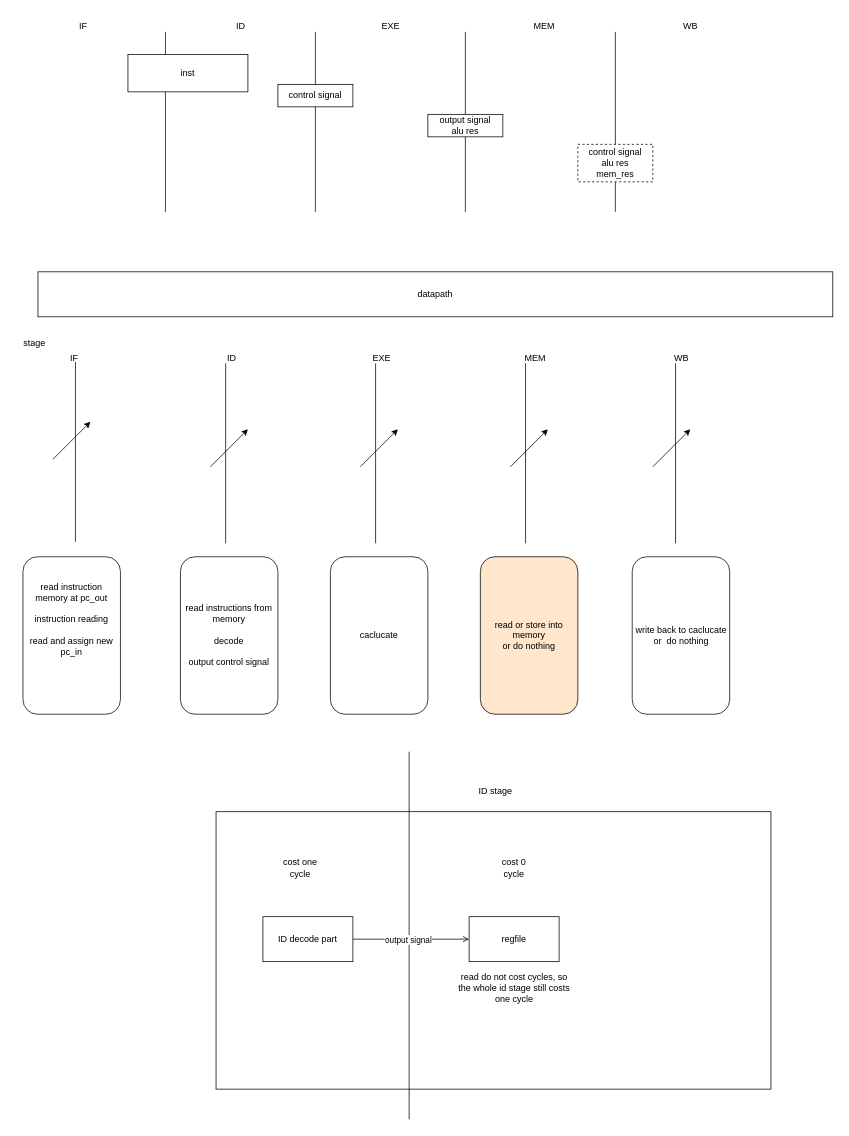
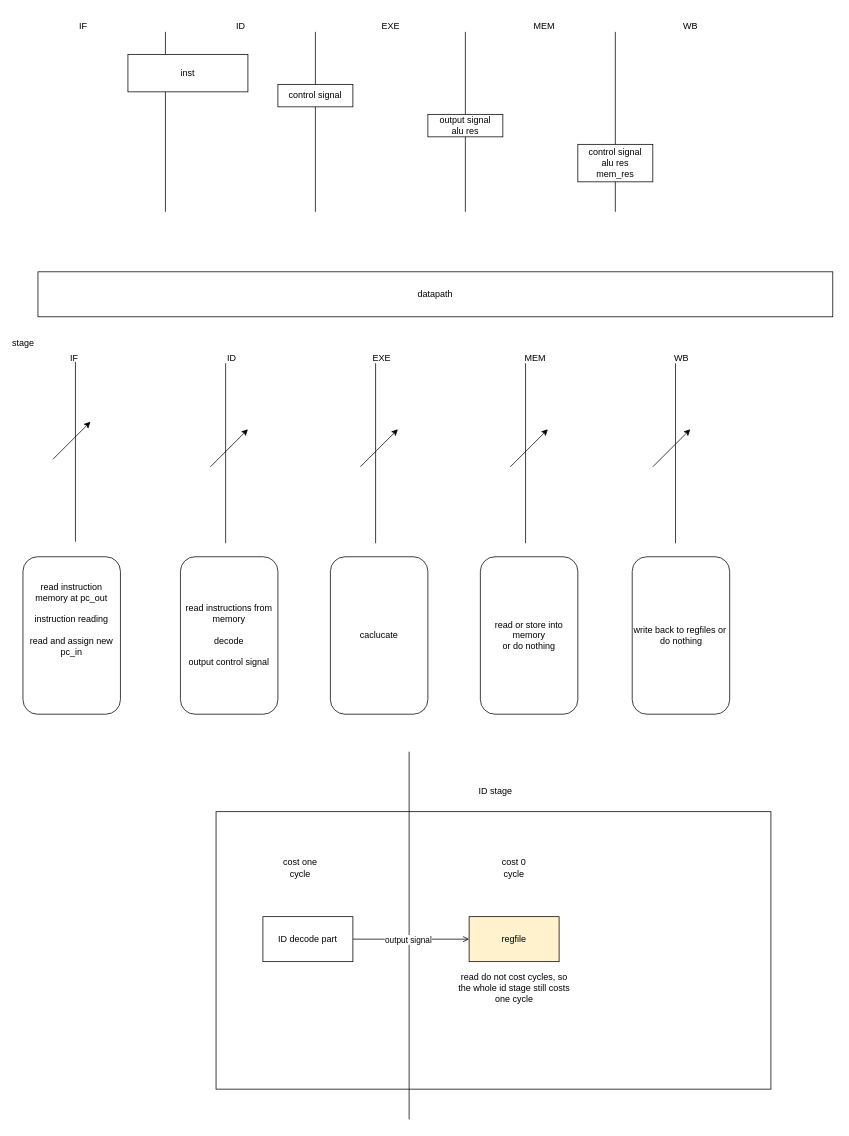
(615, 163) -> (615, 163)
(34, 343) -> (23, 343)
(529, 636) -> (529, 636)
(681, 636) -> (681, 636)
(514, 939) -> (514, 939)
